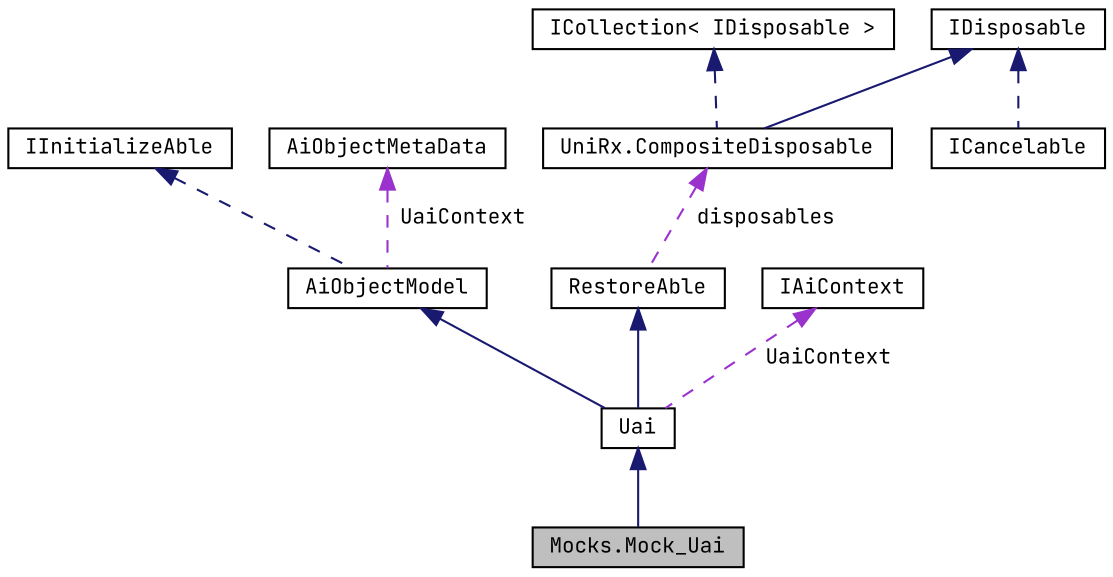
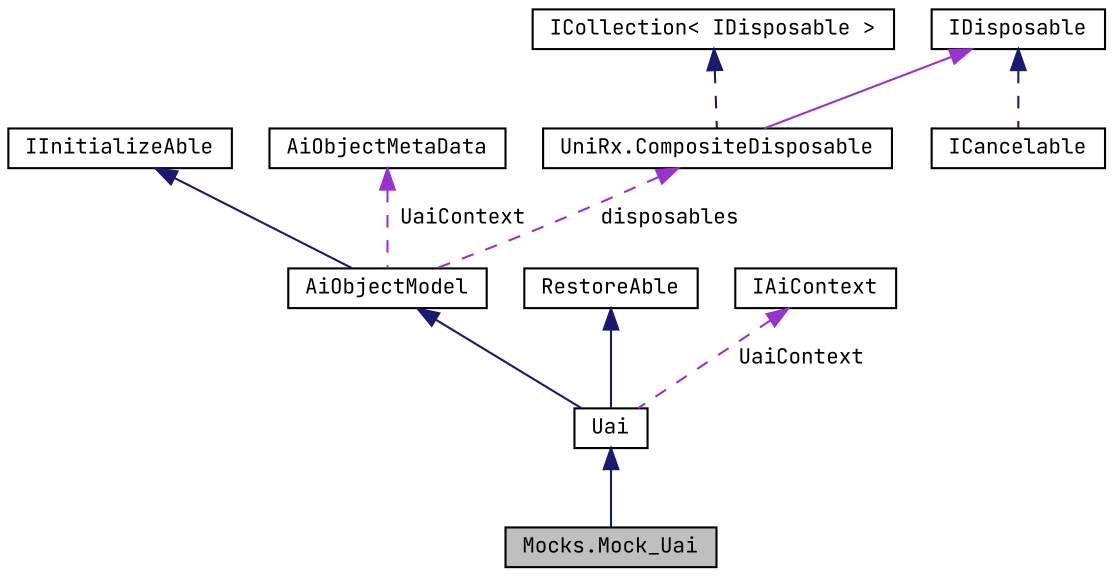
(858, 93) -> (858, 93)
(263, 223) -> (263, 223)
(672, 228) -> (548, 225)
